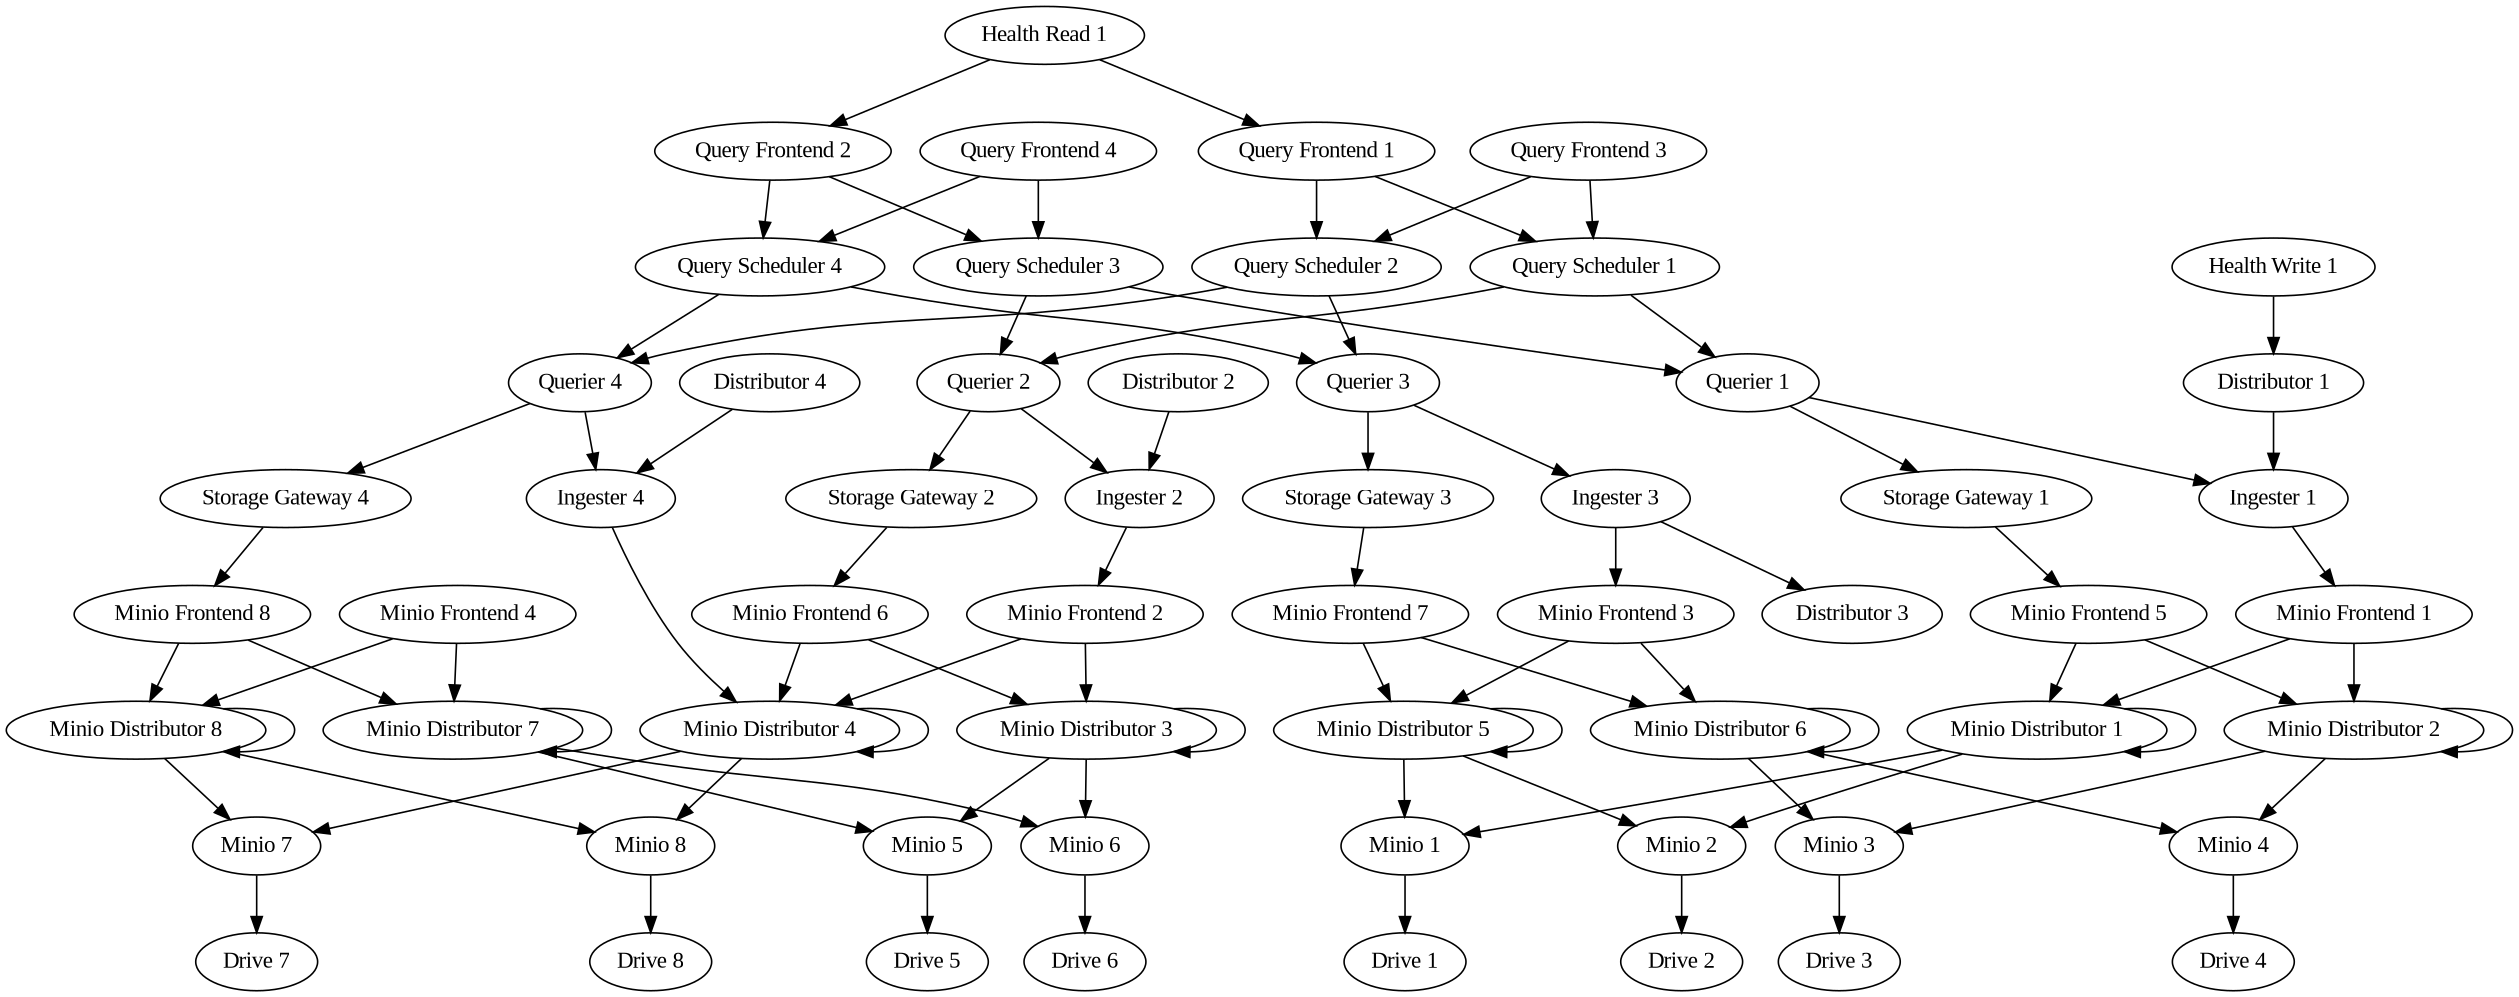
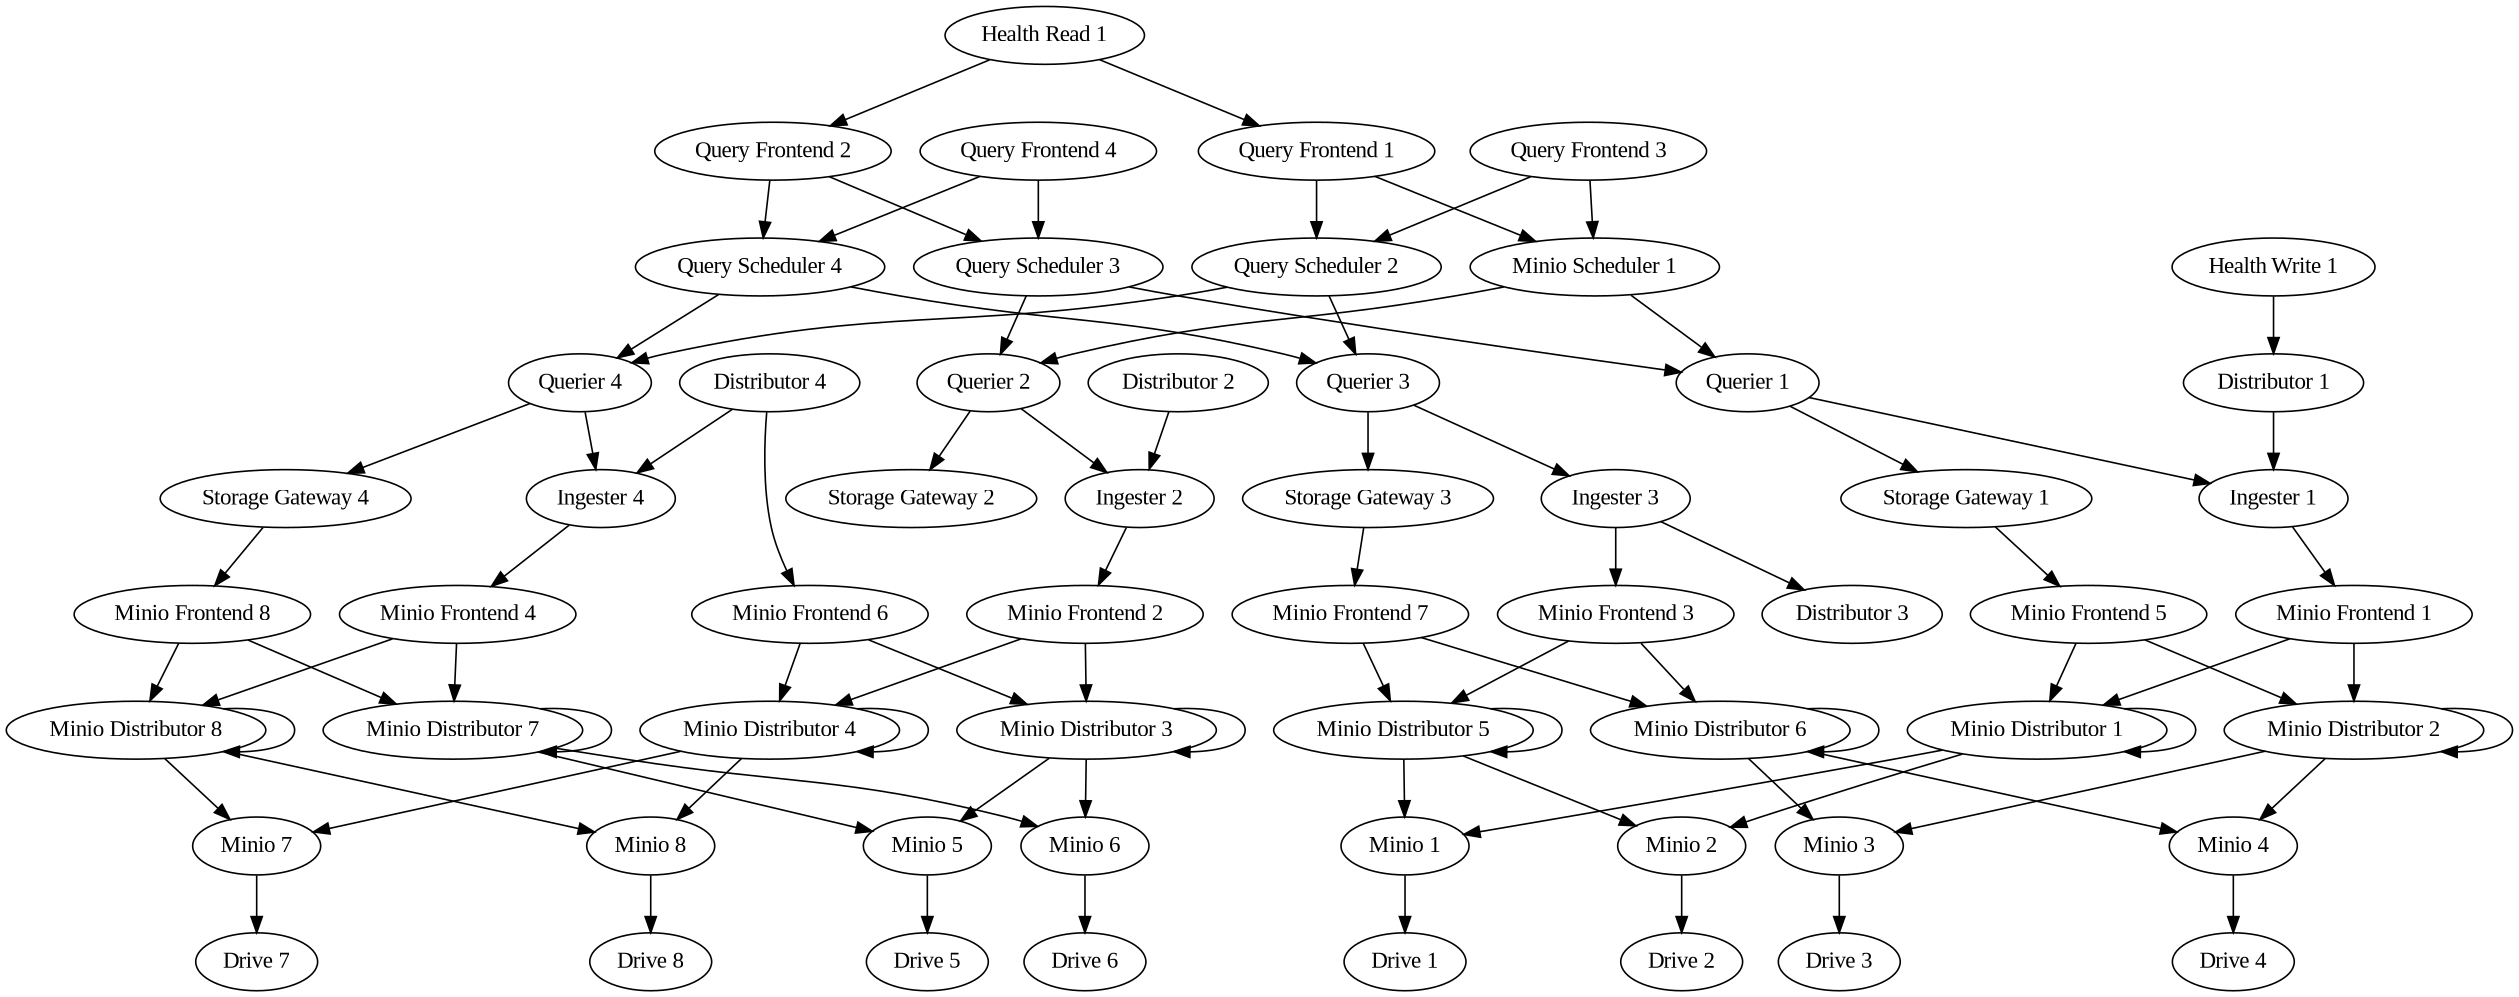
(1595, 267) -> (1595, 267)
(866, 550) -> (766, 493)
(659, 616) -> (537, 551)
